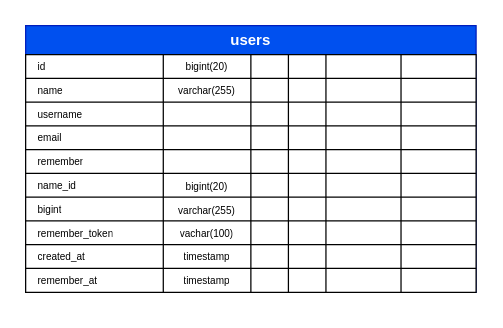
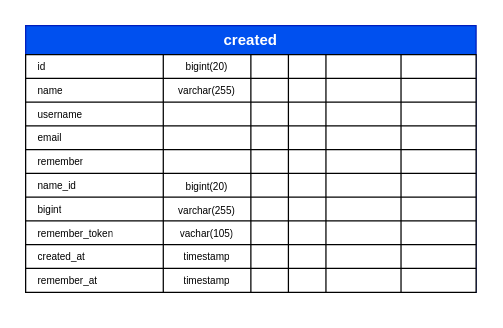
(251, 41) -> (251, 41)
(207, 233) -> (207, 233)
